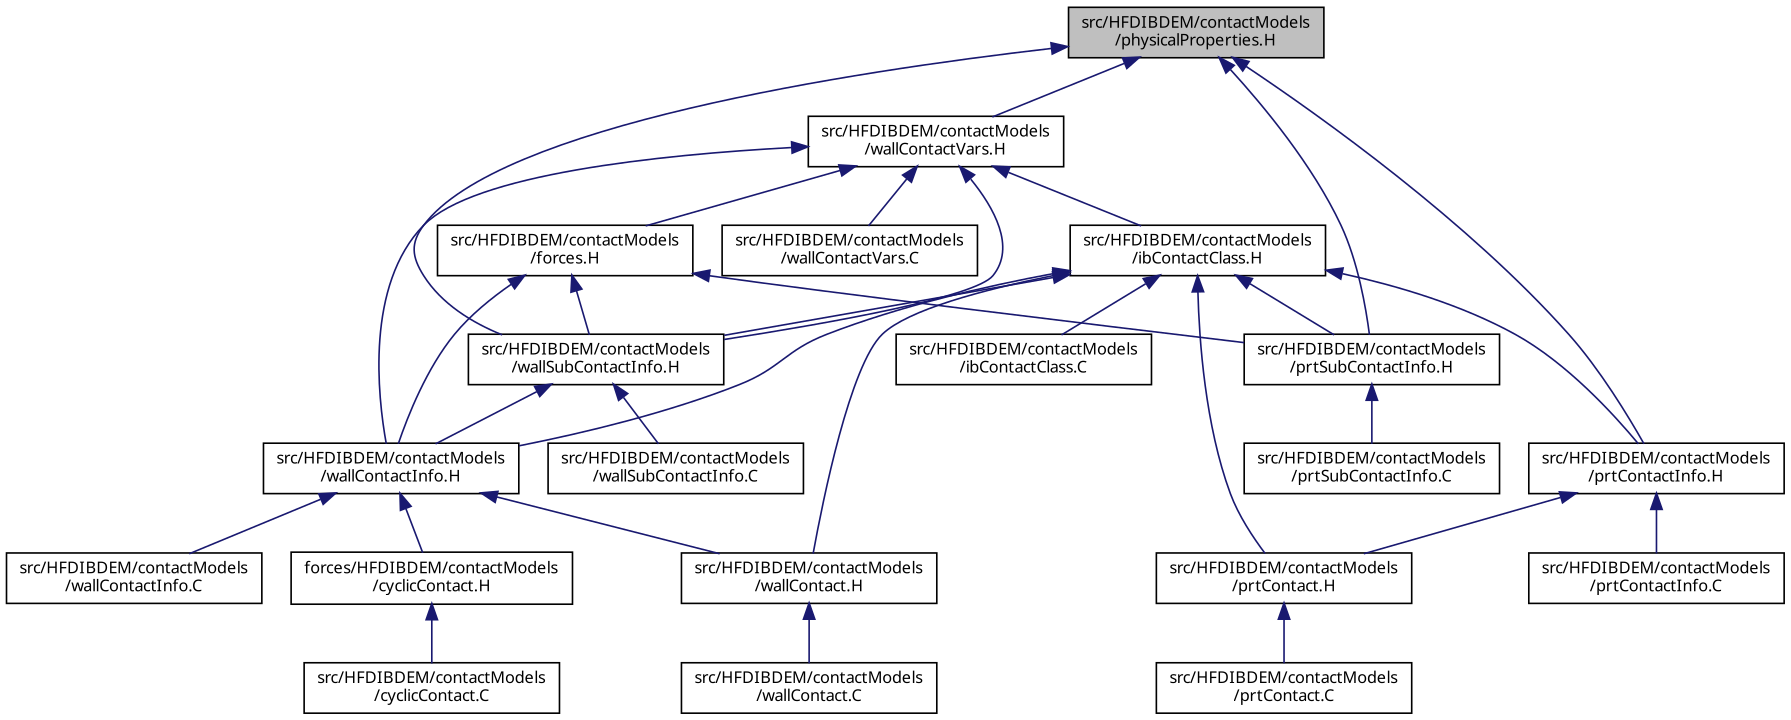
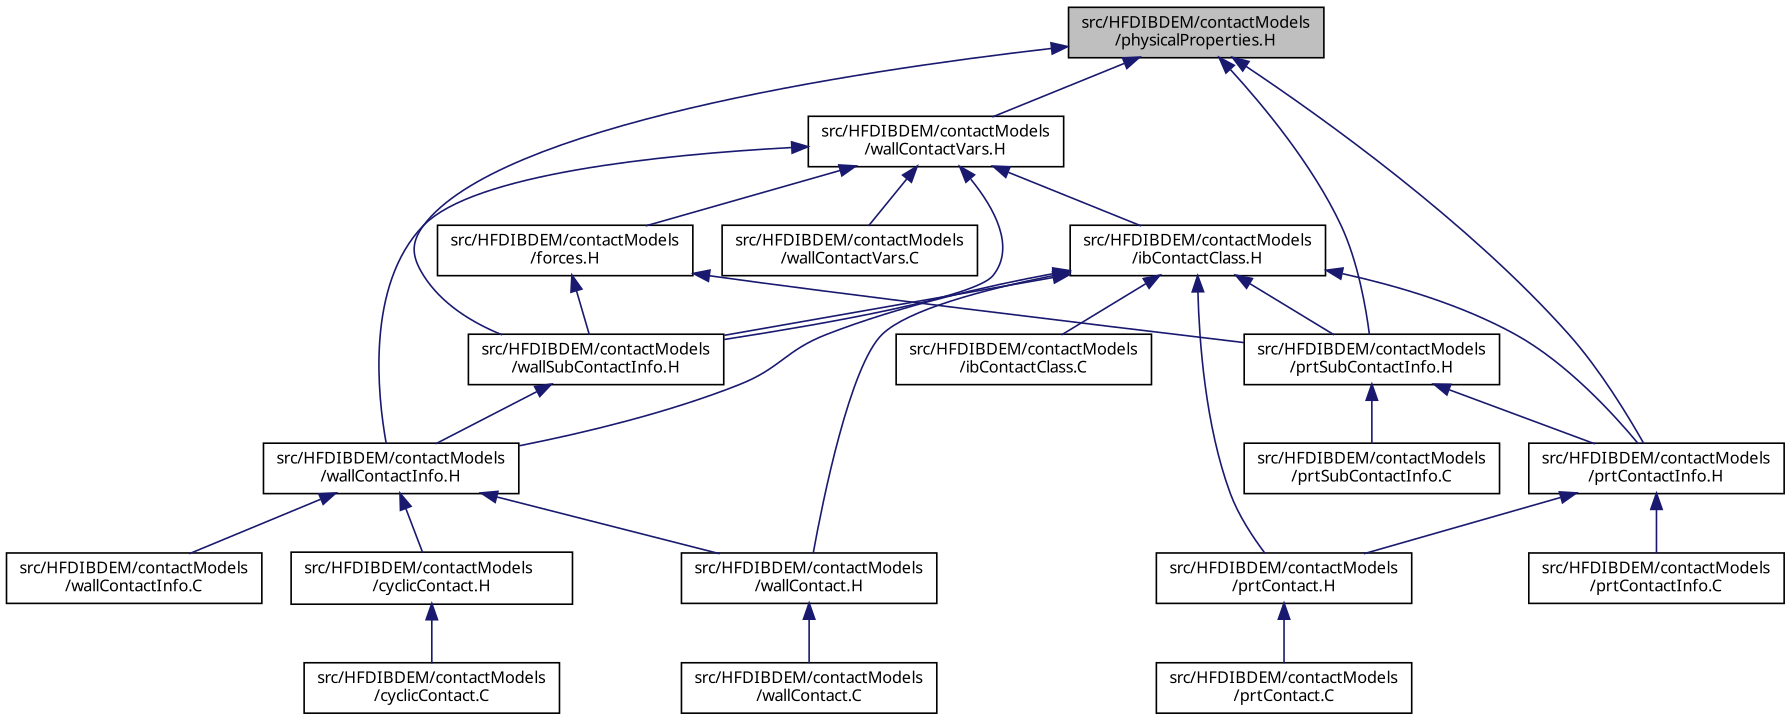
(441, 354) -> none
none -> (1522, 417)
(676, 468) -> none
(432, 578) -> (432, 578)
